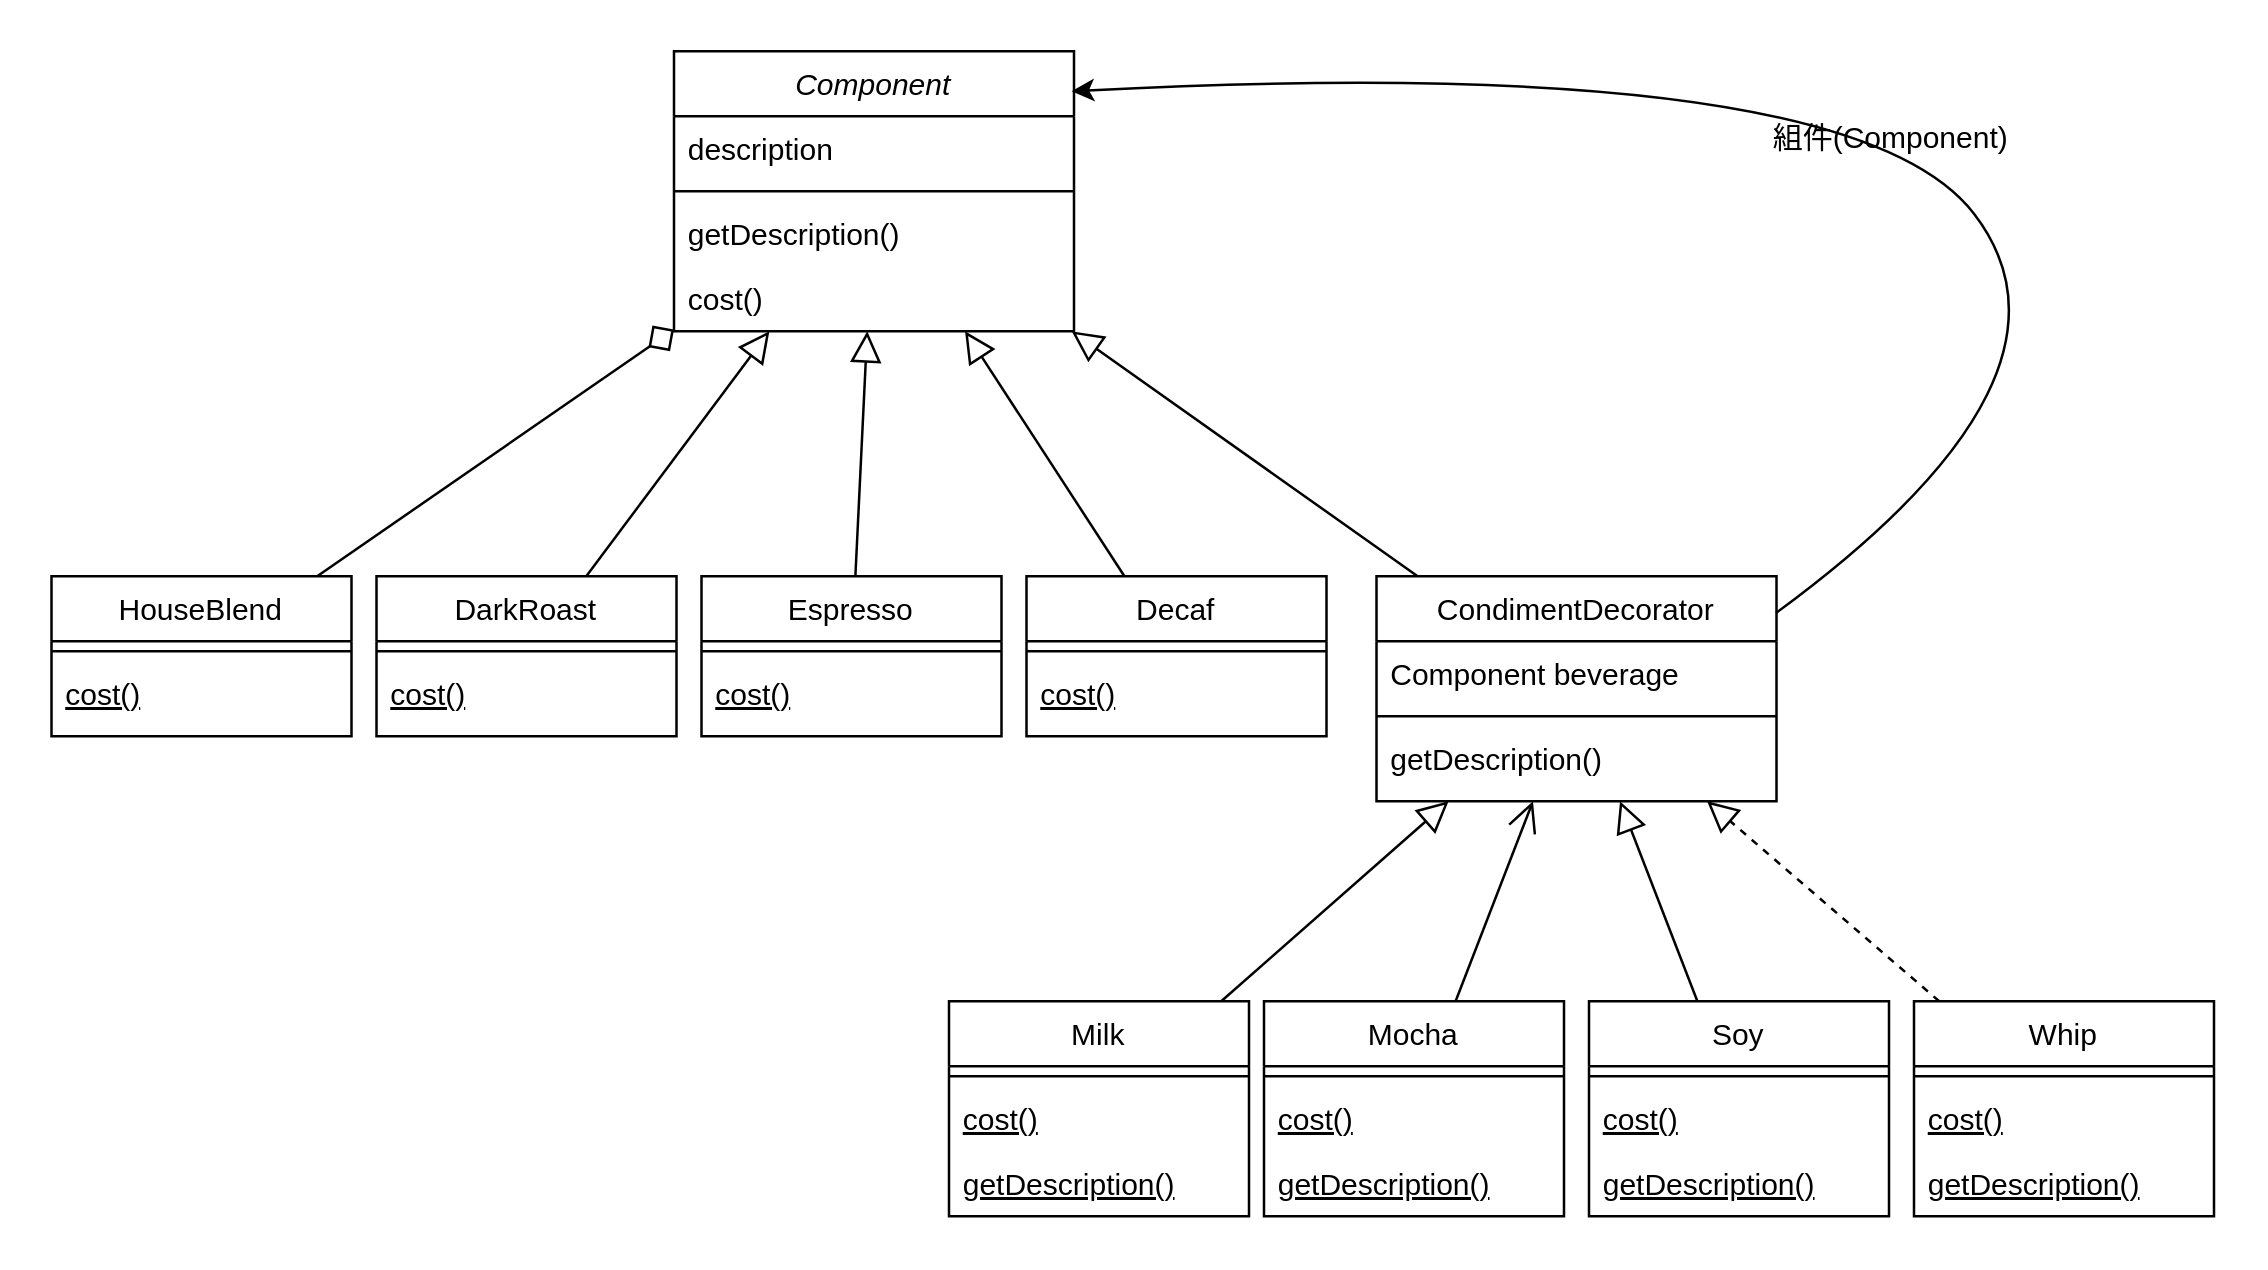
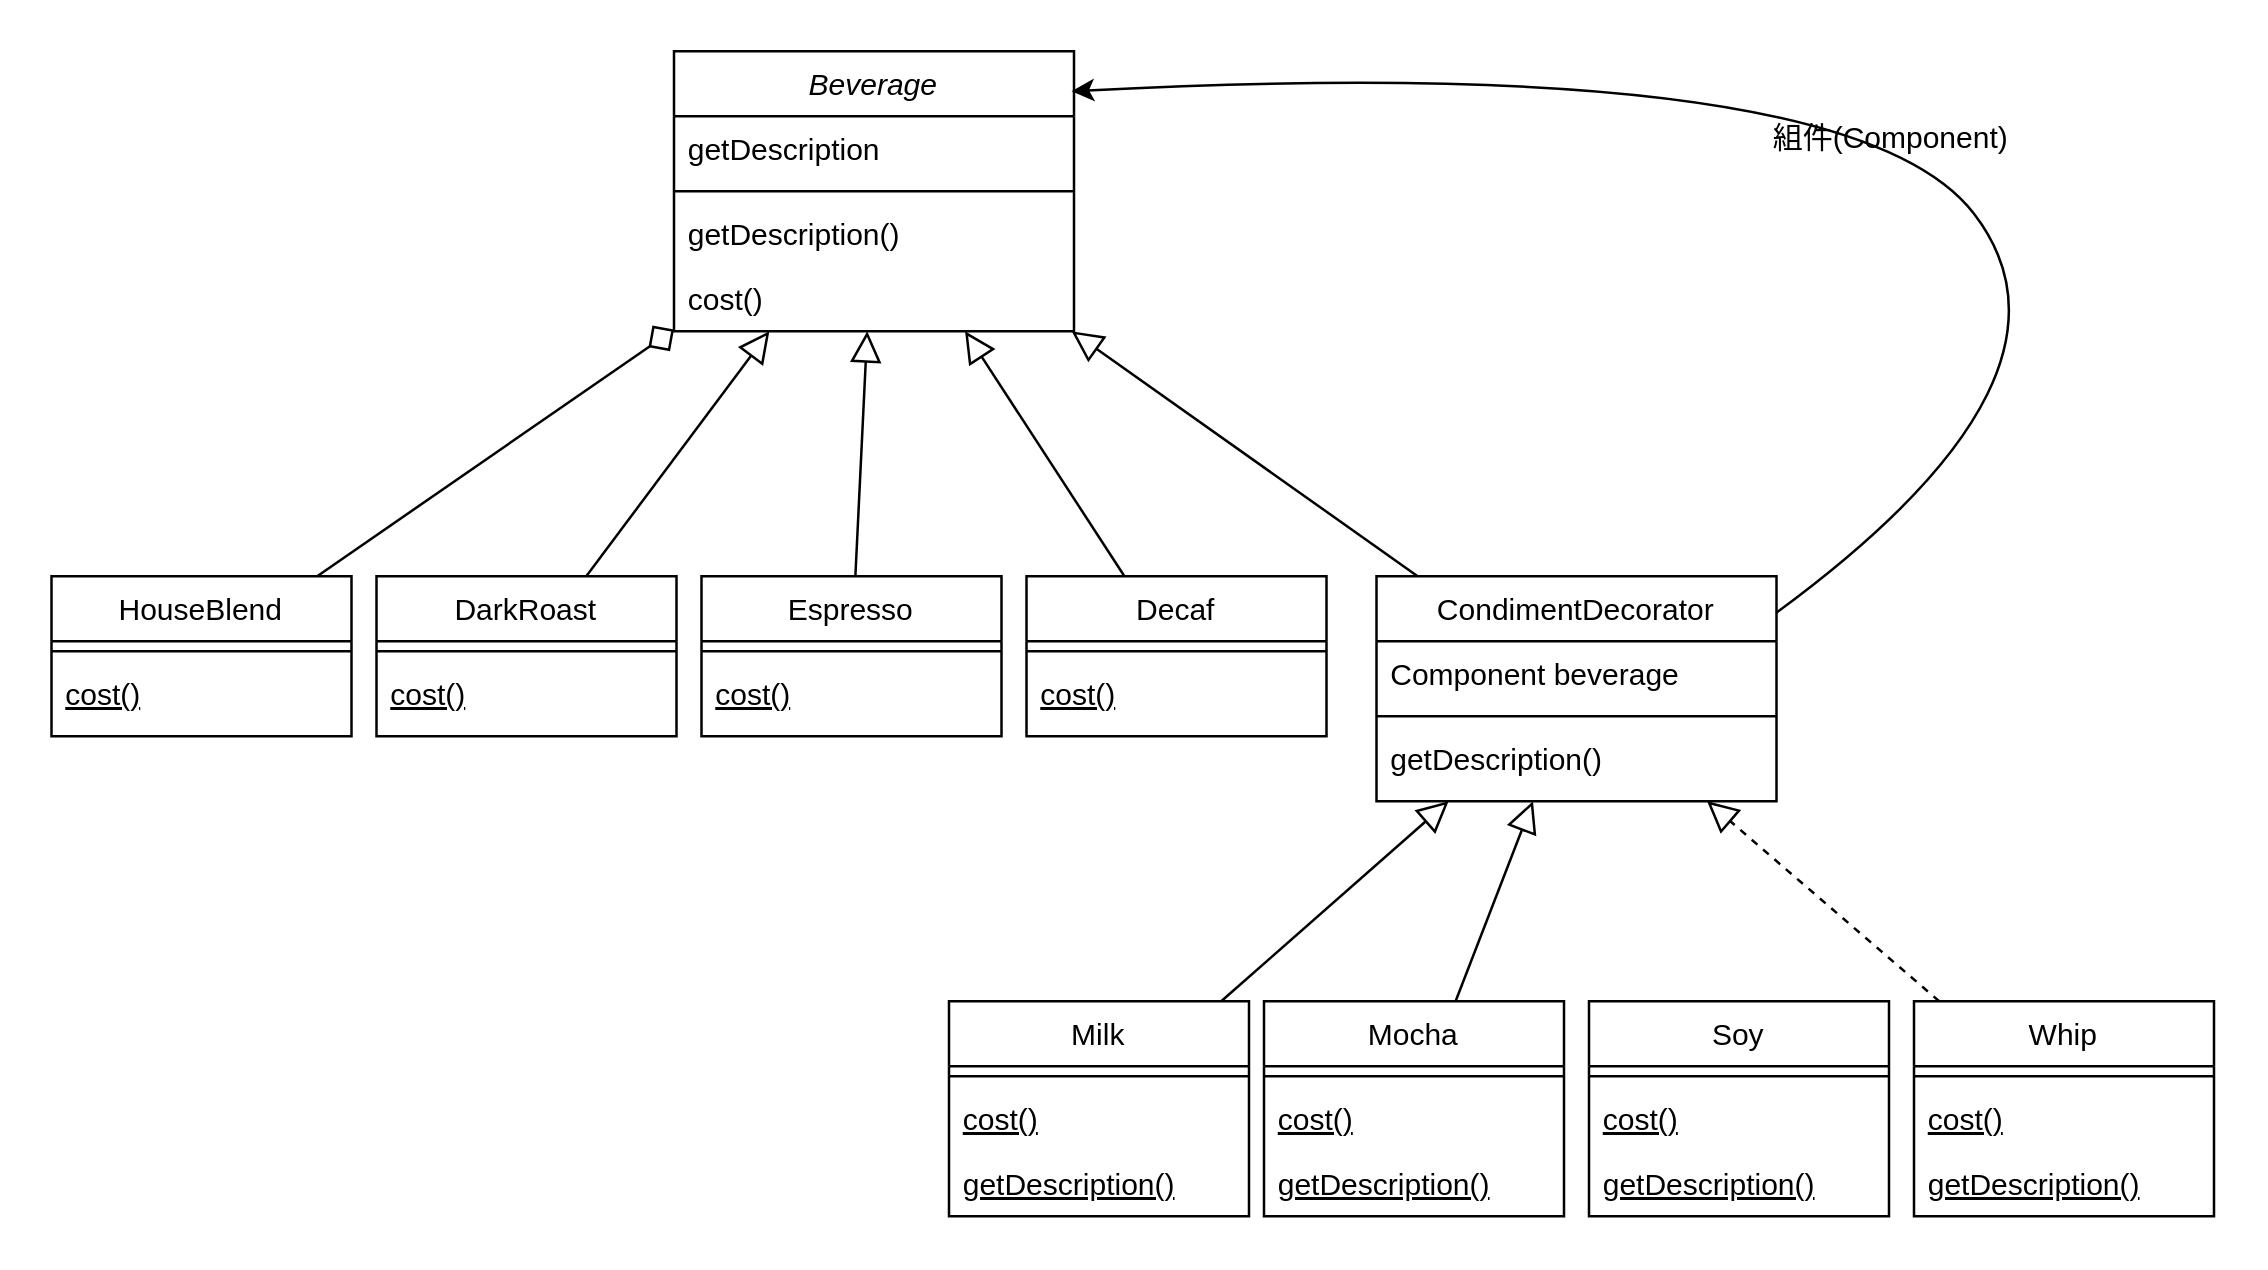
(873, 85) -> (873, 85)
(772, 150) -> (797, 150)
(1526, 820) -> (1521, 831)
(1664, 915) -> none
